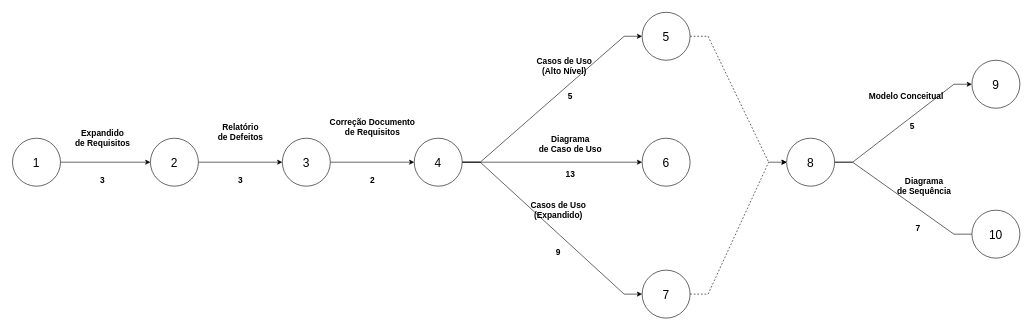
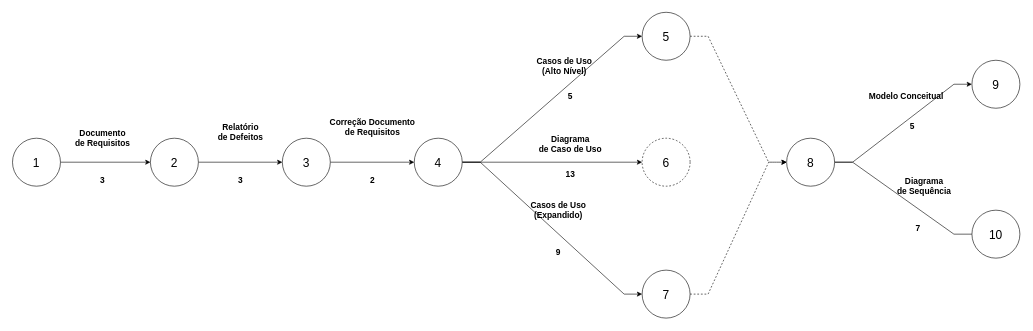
(103, 138) -> (103, 138)
(666, 162) -> (666, 162)
